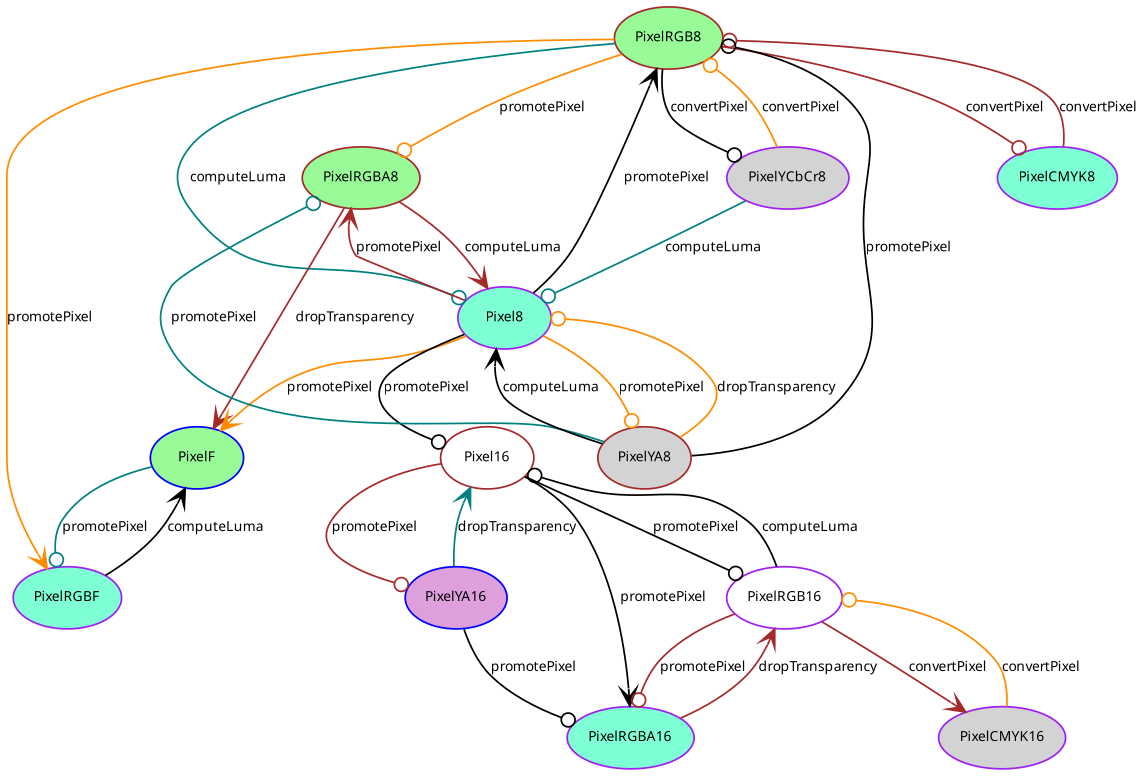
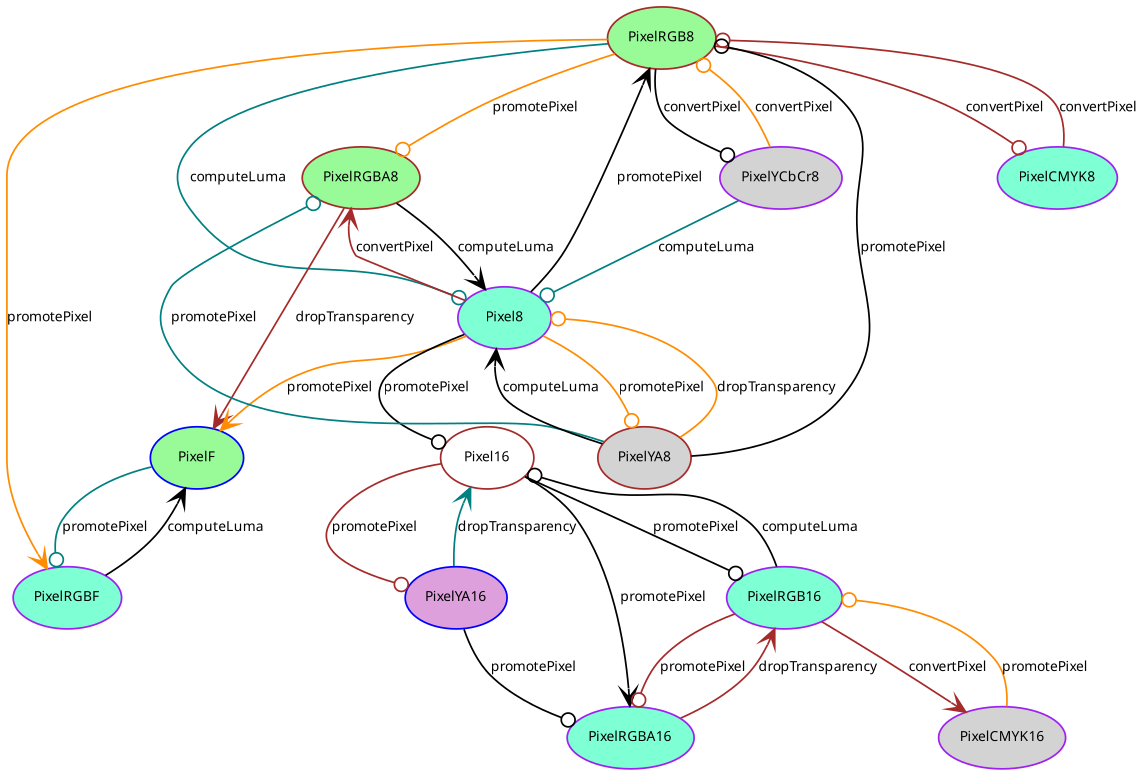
(442, 234) -> (438, 236)
(399, 248) -> (396, 248)
(784, 598) -> (784, 598)
(1042, 668) -> (1045, 668)
